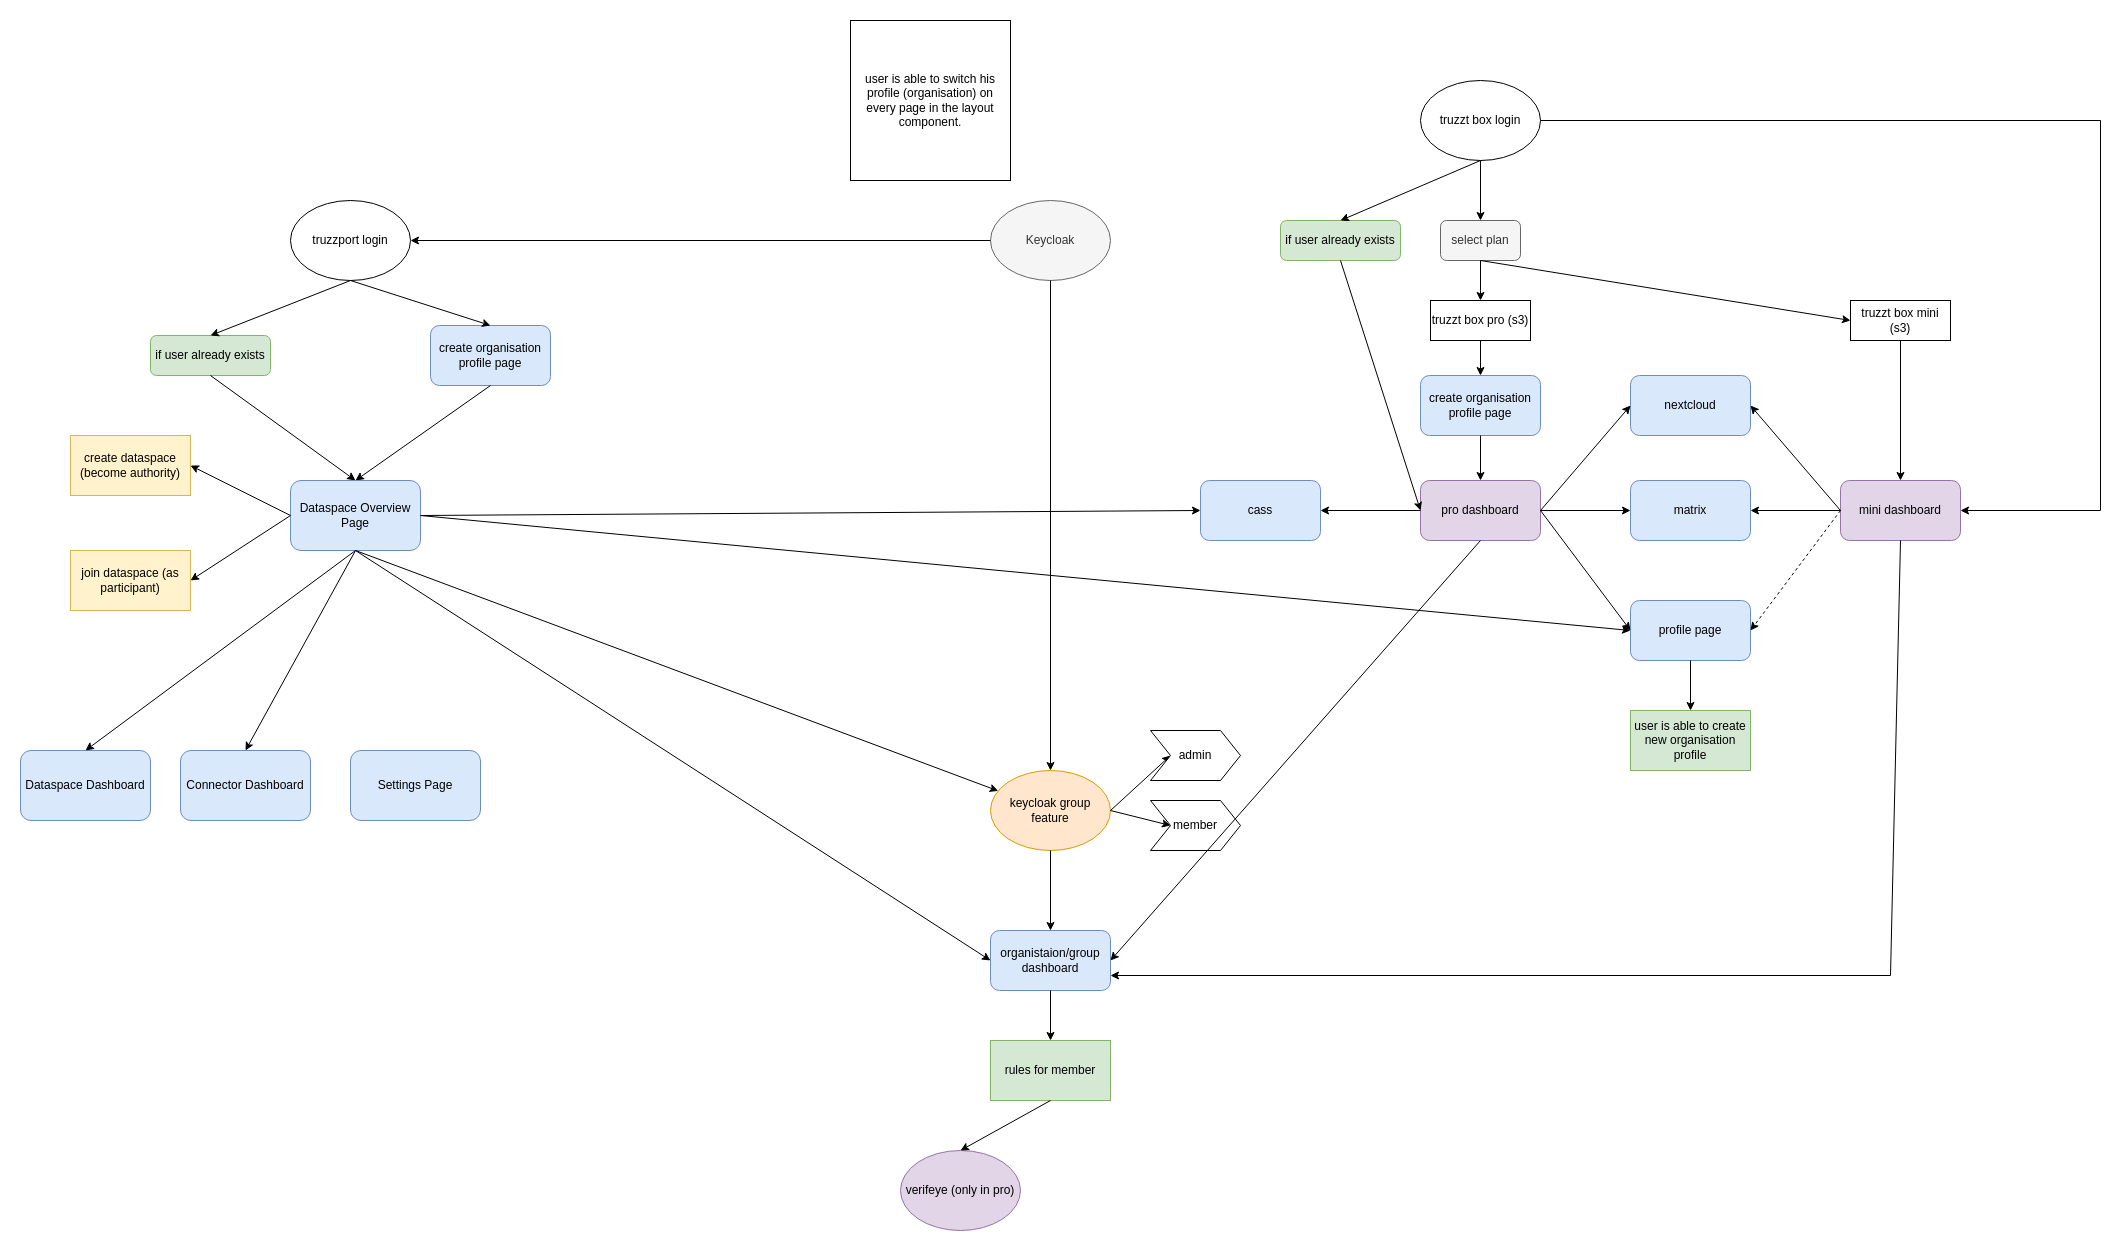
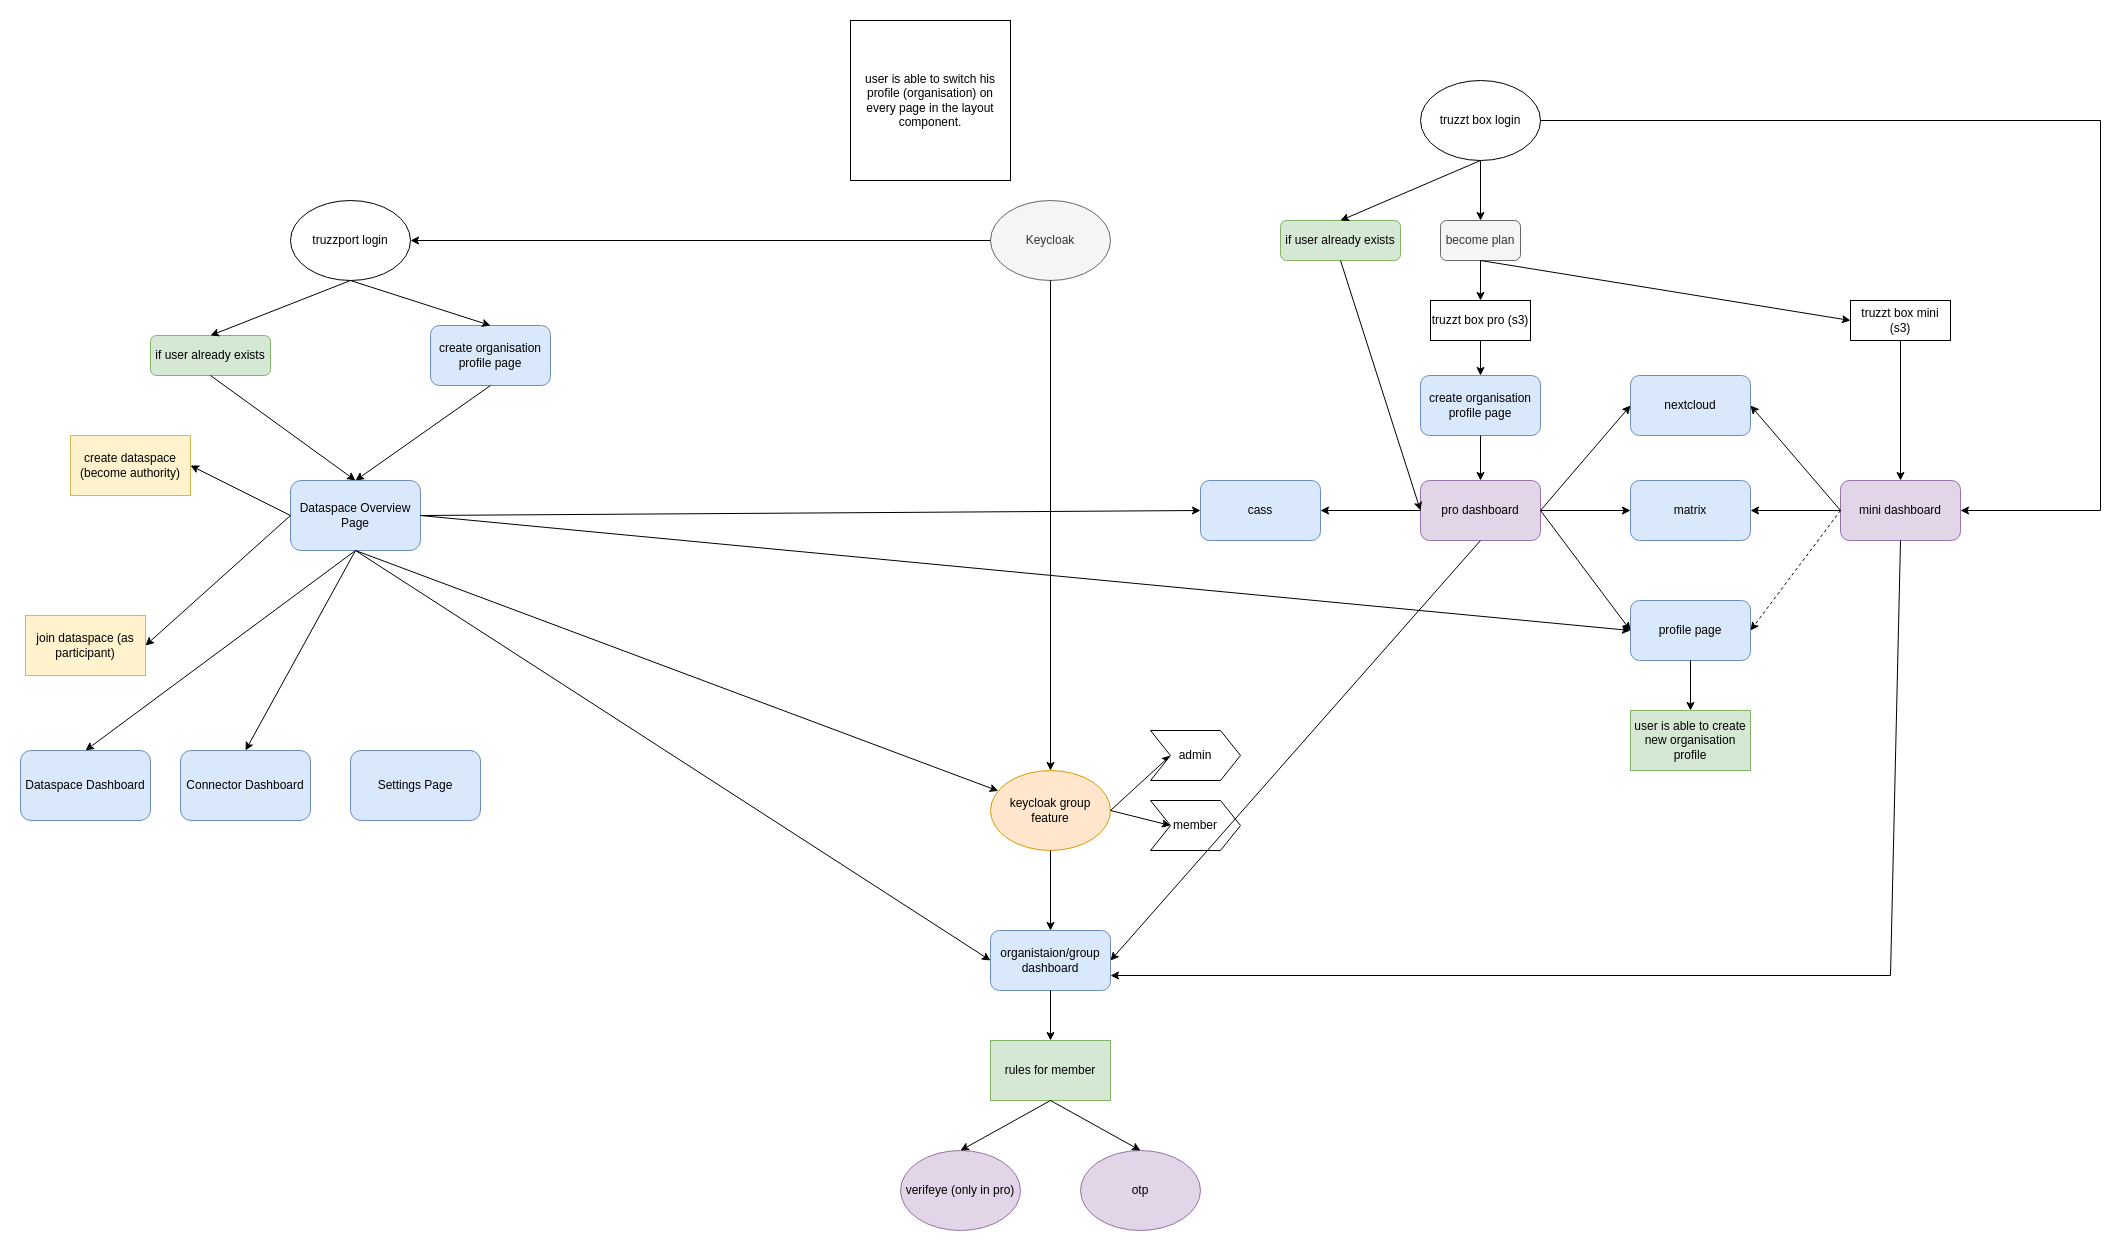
(1481, 241) -> (1481, 241)
(131, 581) -> (86, 646)
none -> (1093, 1124)
none -> (1141, 1191)
